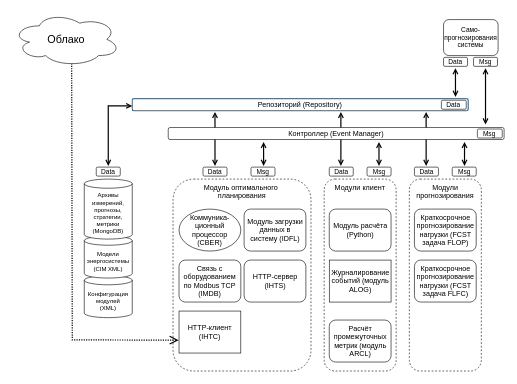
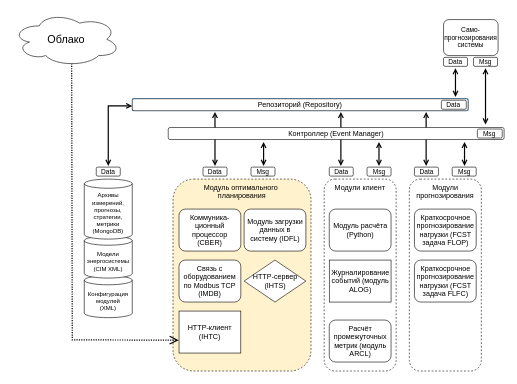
(210, 230) -> (210, 230)
(242, 275) -> (242, 275)
(275, 281) -> (275, 281)
